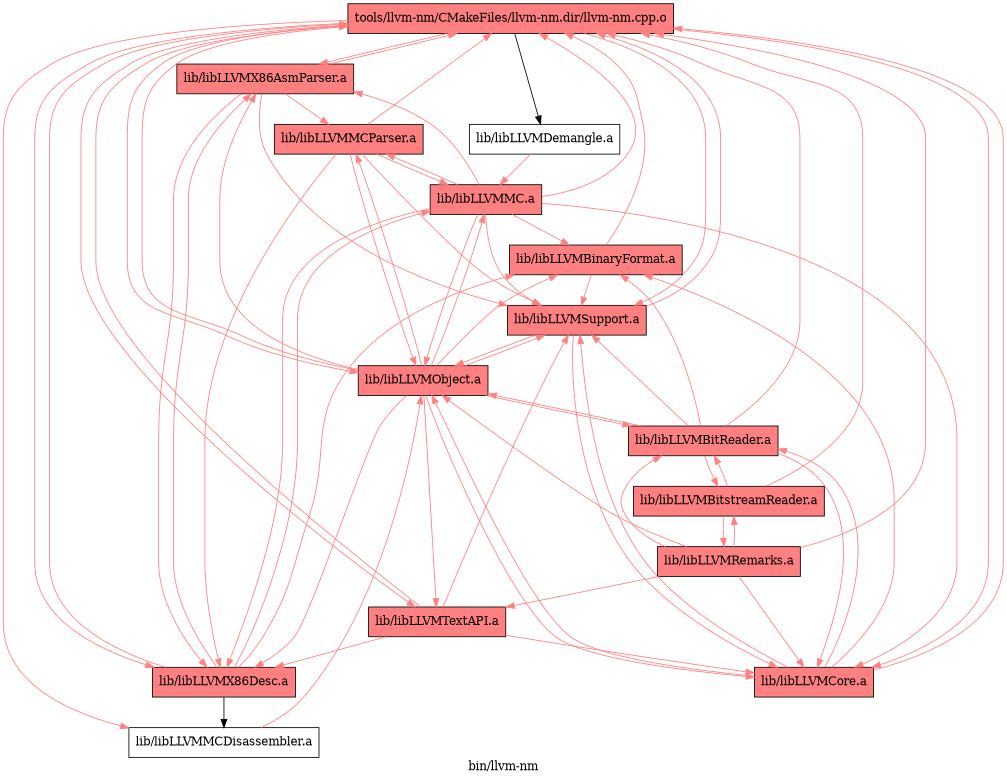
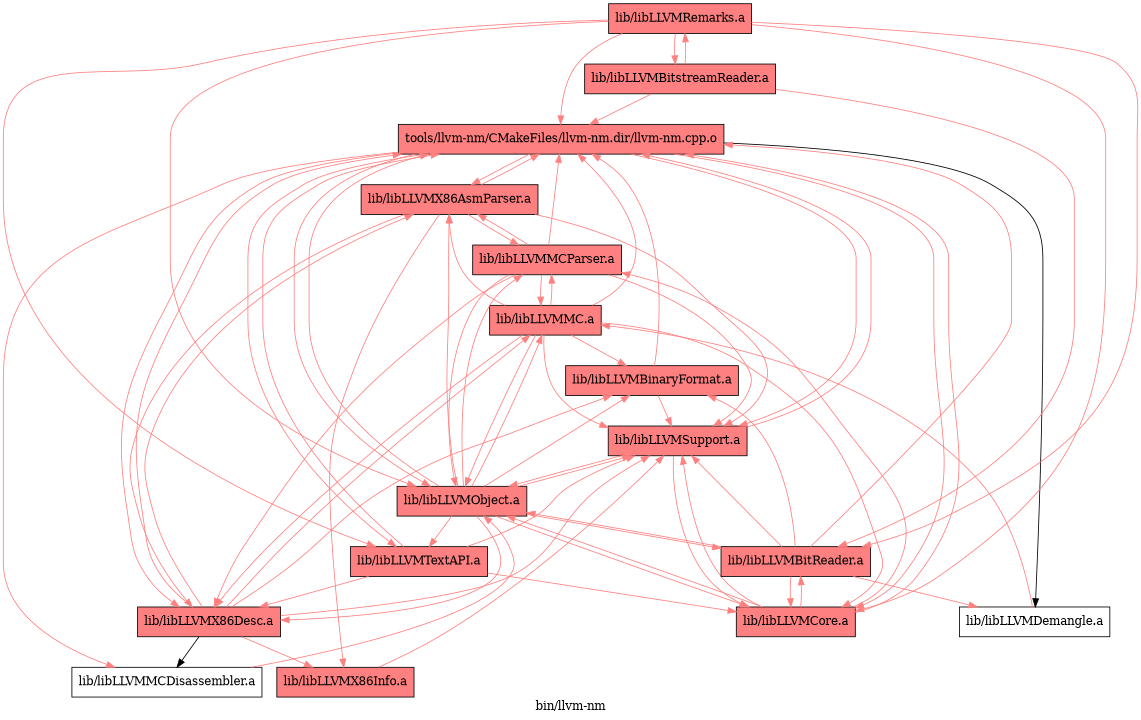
none -> (507, 232)
(871, 424) -> (829, 408)
(709, 467) -> (923, 594)
none -> (454, 593)
none -> (345, 682)
